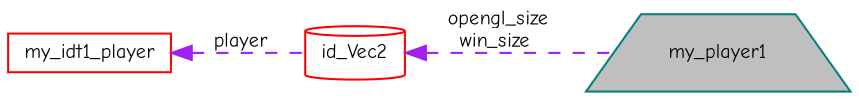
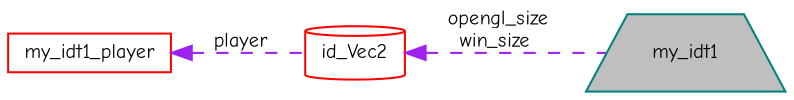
(718, 53) -> (686, 53)
